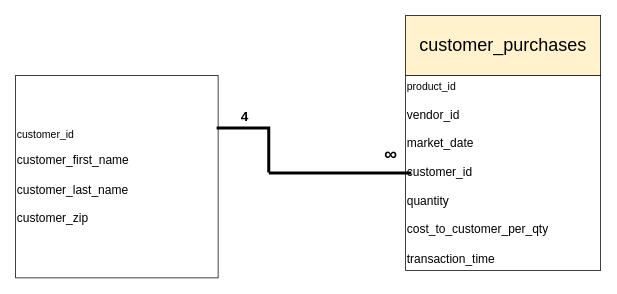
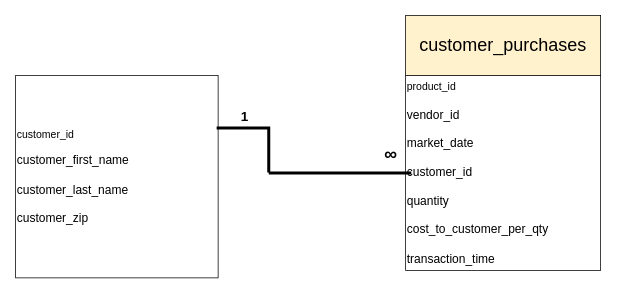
(245, 117) -> (245, 117)
